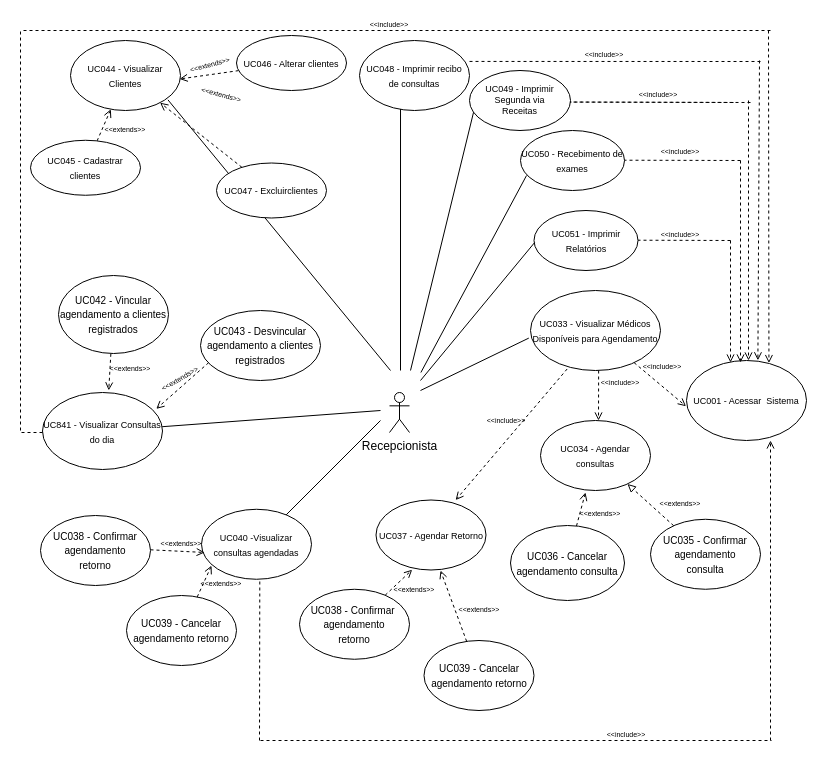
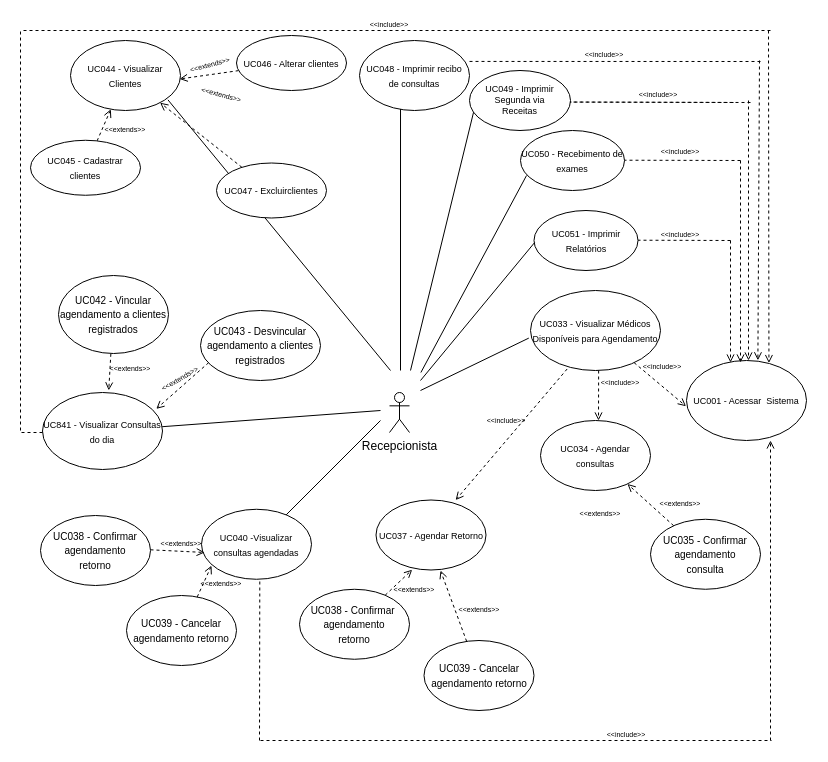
(634, 490) -> (632, 488)
(581, 510) -> none
(568, 563) -> none
